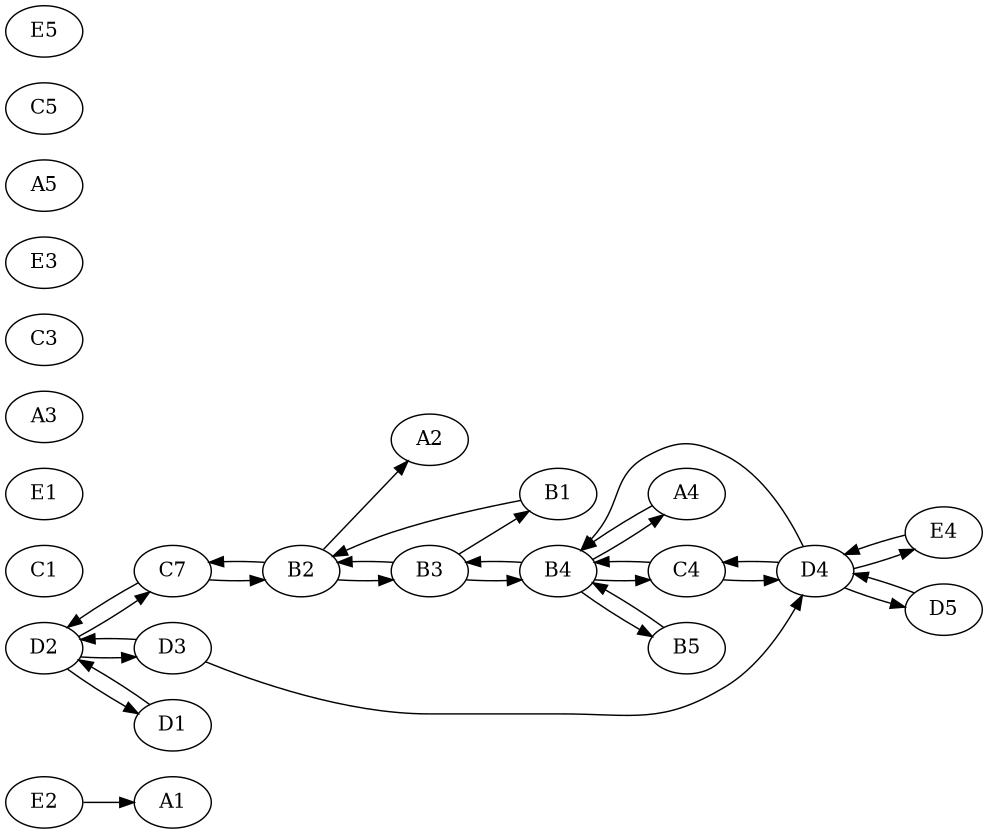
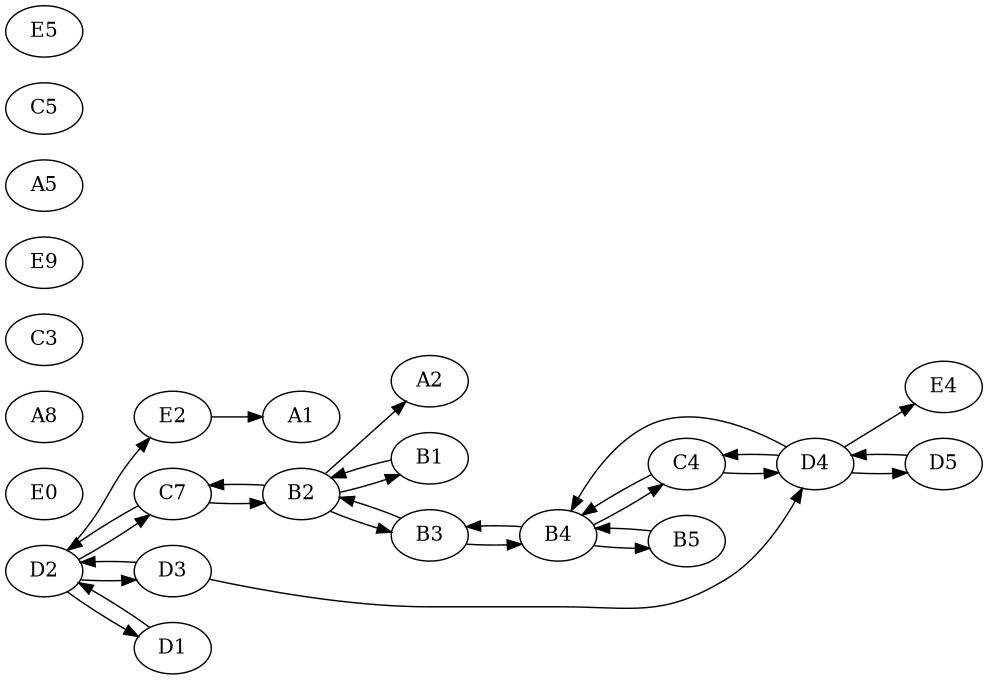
(44, 263) -> (44, 263)
(44, 417) -> (44, 417)
(44, 494) -> (44, 494)
(687, 494) -> none
none -> (105, 500)
(488, 536) -> (363, 486)
(881, 542) -> none
(44, 571) -> none
